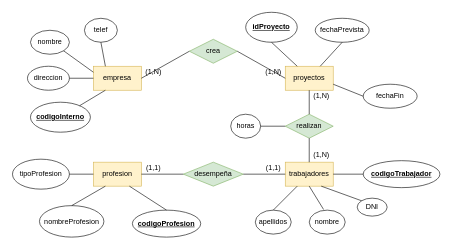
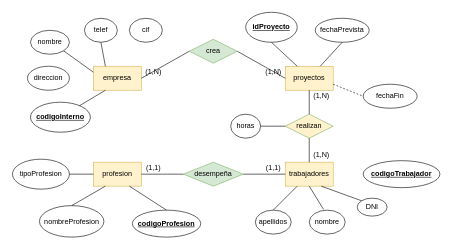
none -> (146, 30)
(81, 78) -> none
(348, 90) -> (348, 90)
(309, 126) -> (309, 126)
(348, 174) -> none
